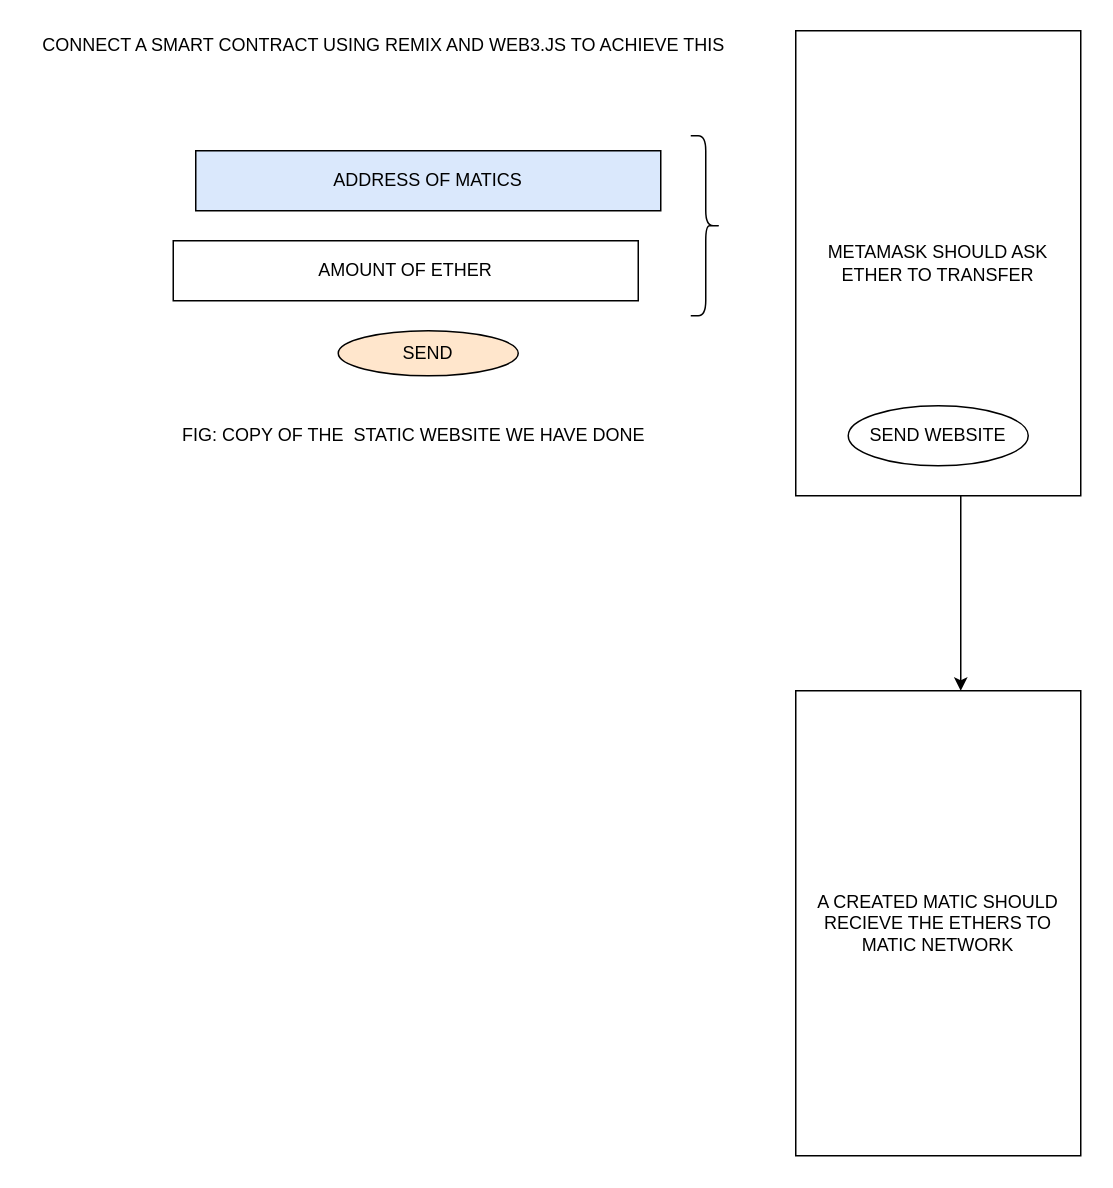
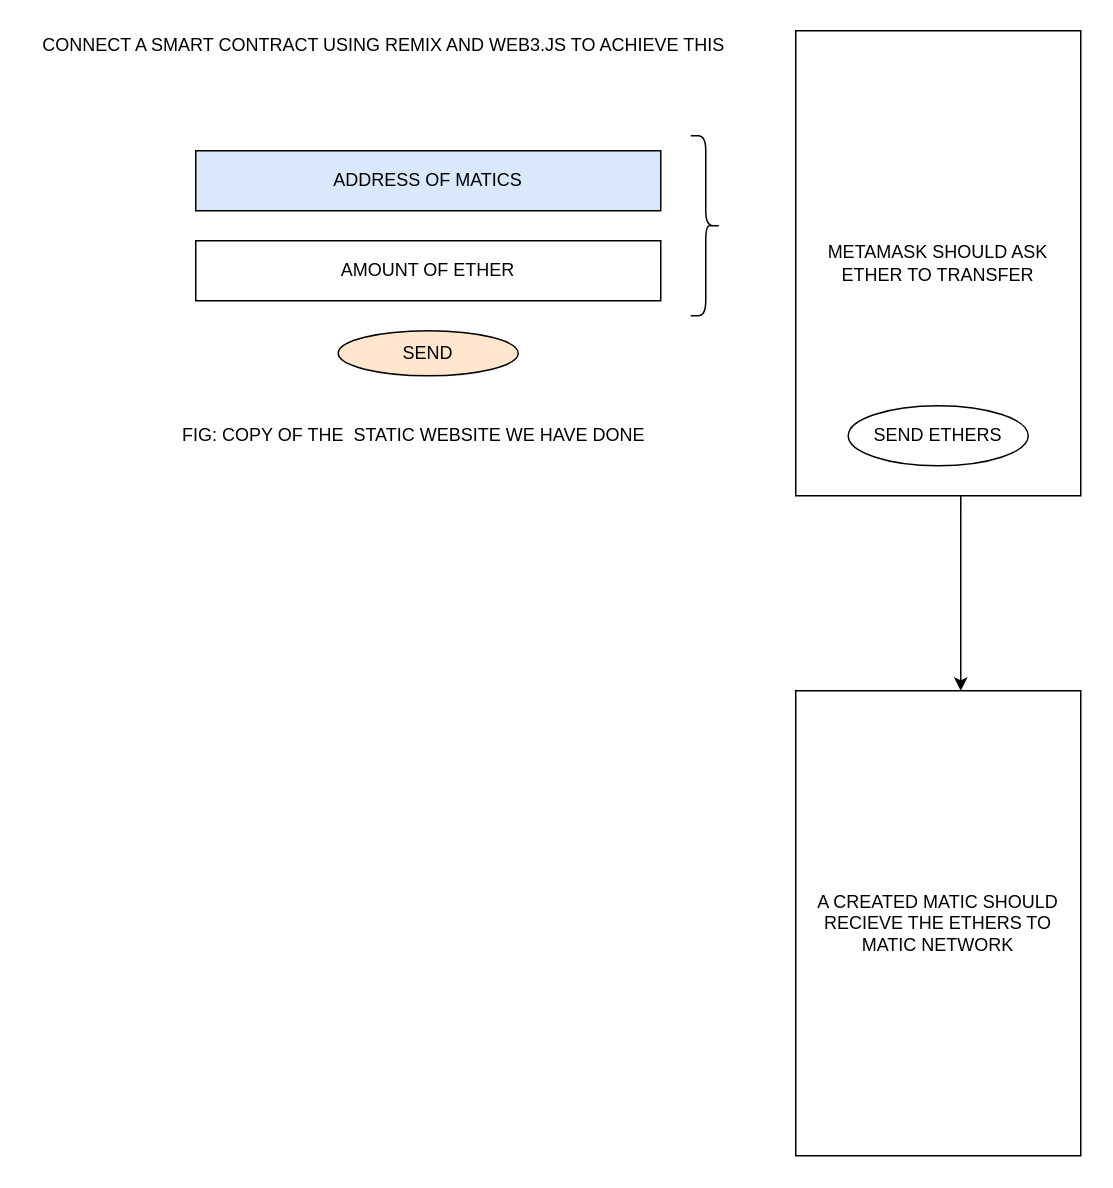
(406, 271) -> (428, 271)
(938, 436) -> (938, 436)
